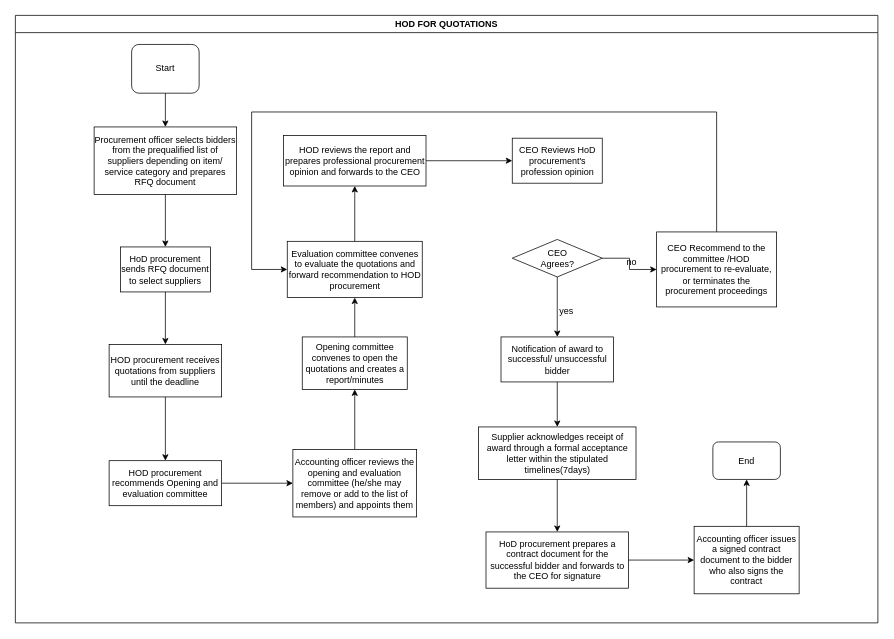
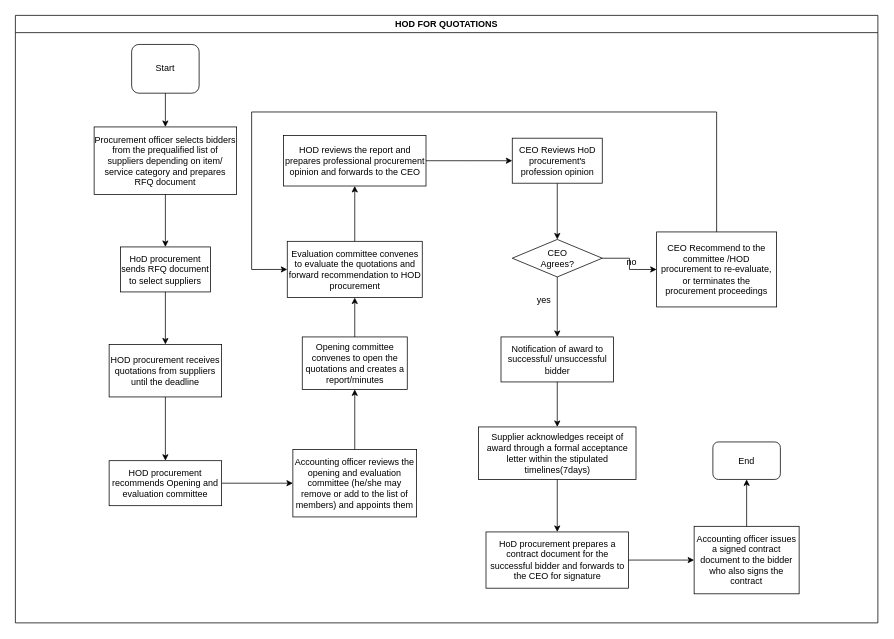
none -> (557, 208)
(567, 311) -> (544, 300)
